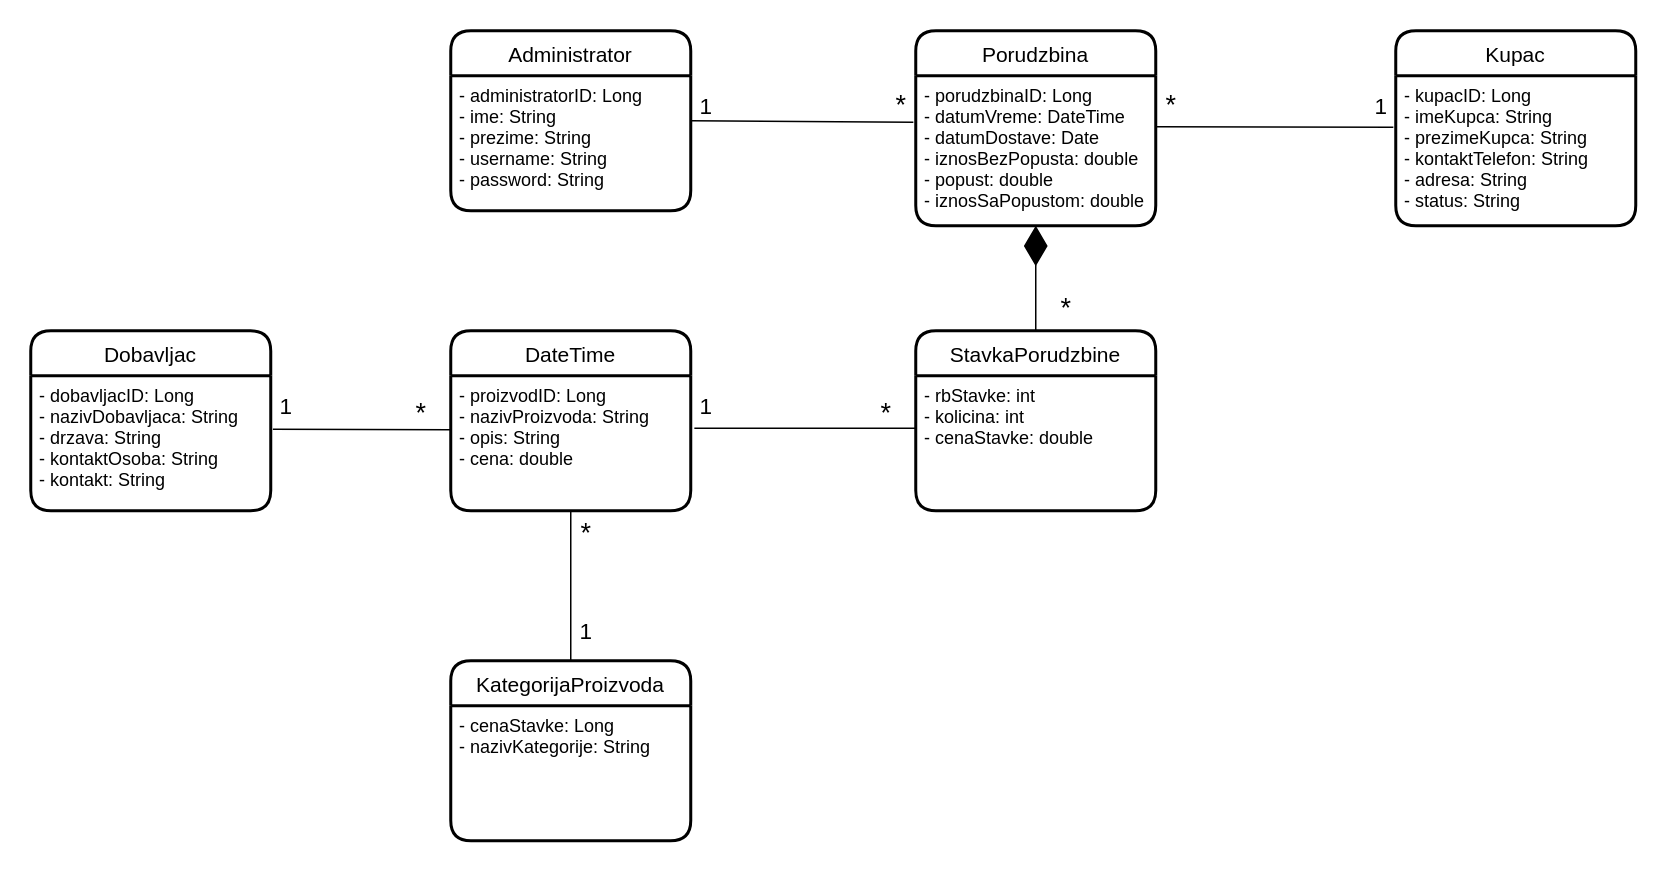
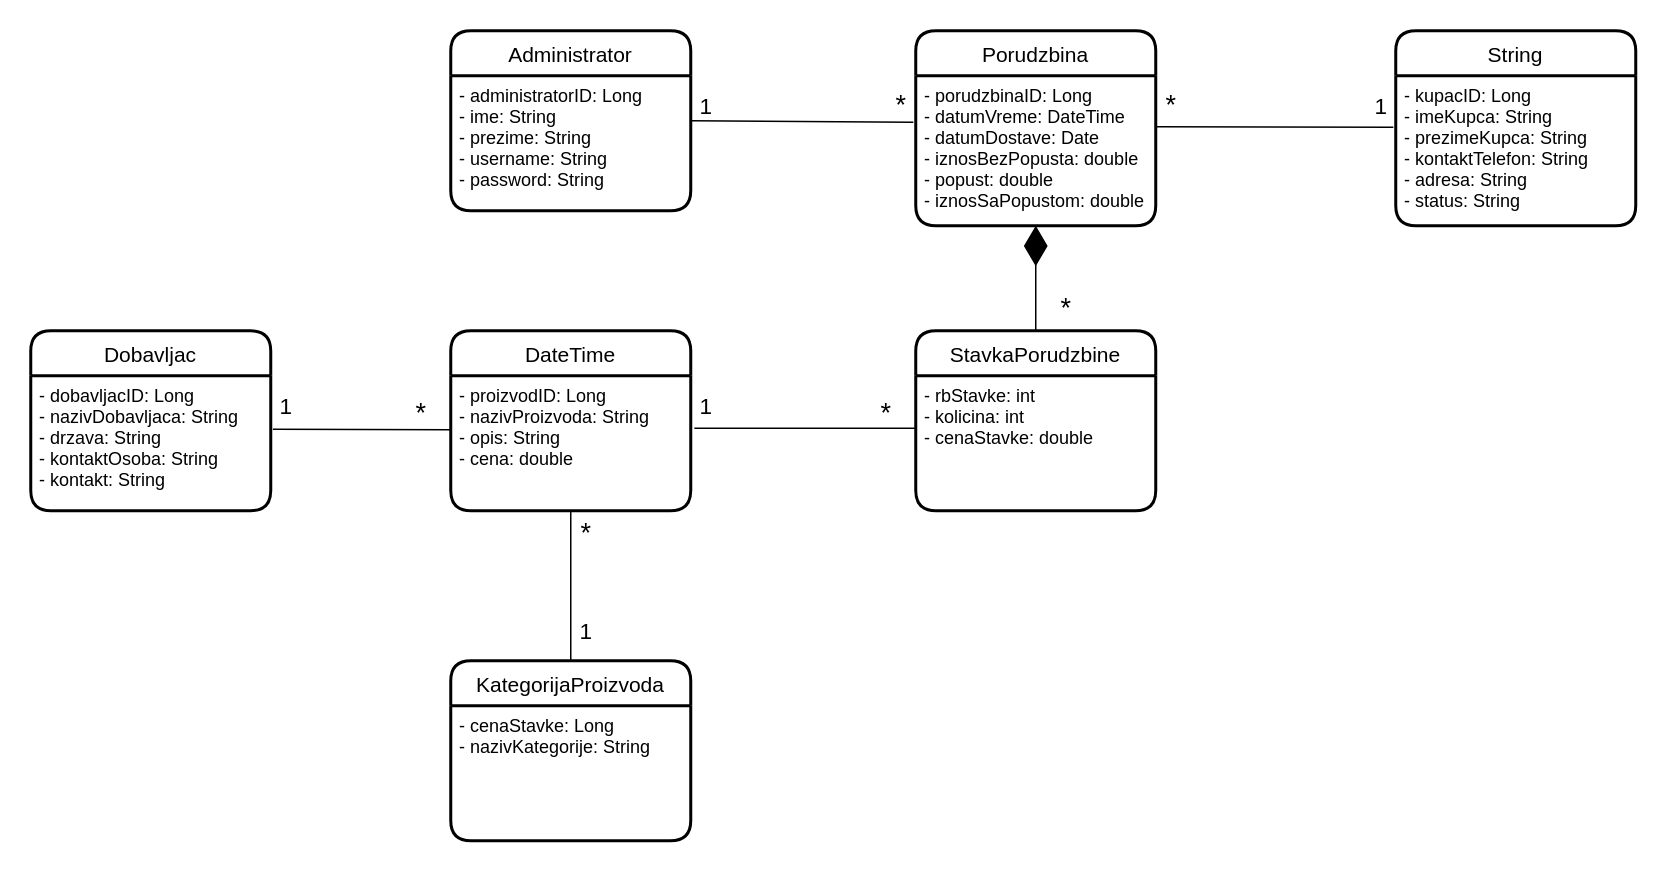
(1515, 55) -> (1515, 55)
